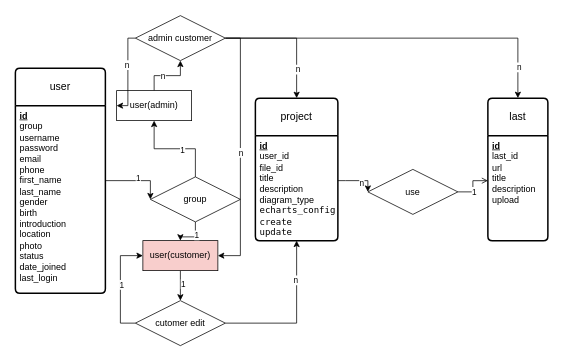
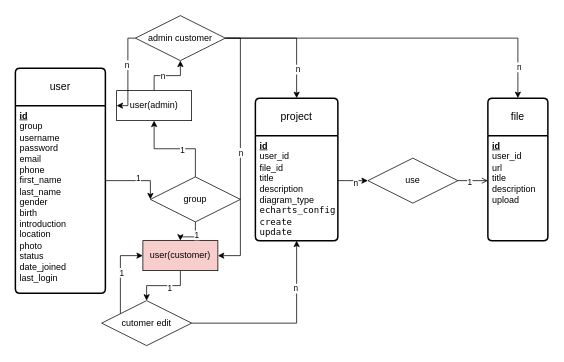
(518, 117) -> (518, 117)
(518, 173) -> (518, 173)
(413, 192) -> (413, 180)
(180, 323) -> (147, 323)
